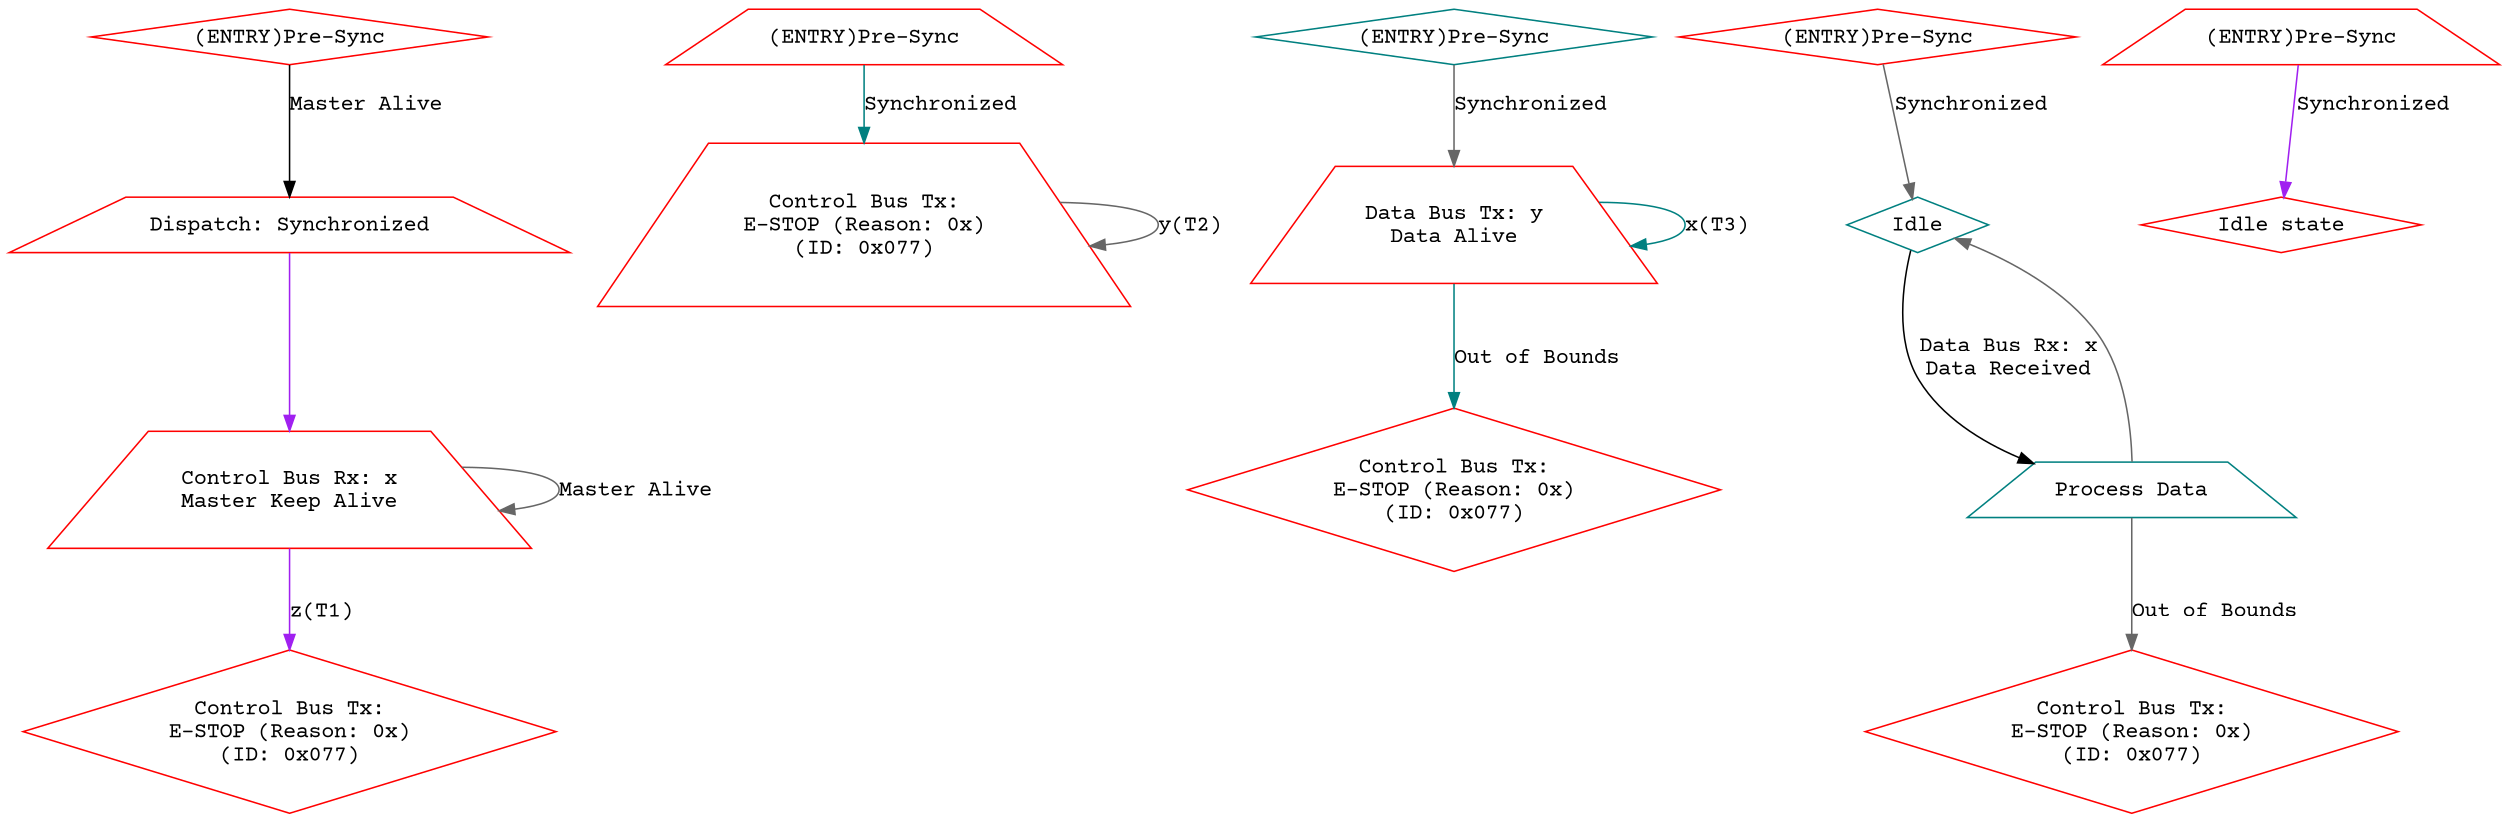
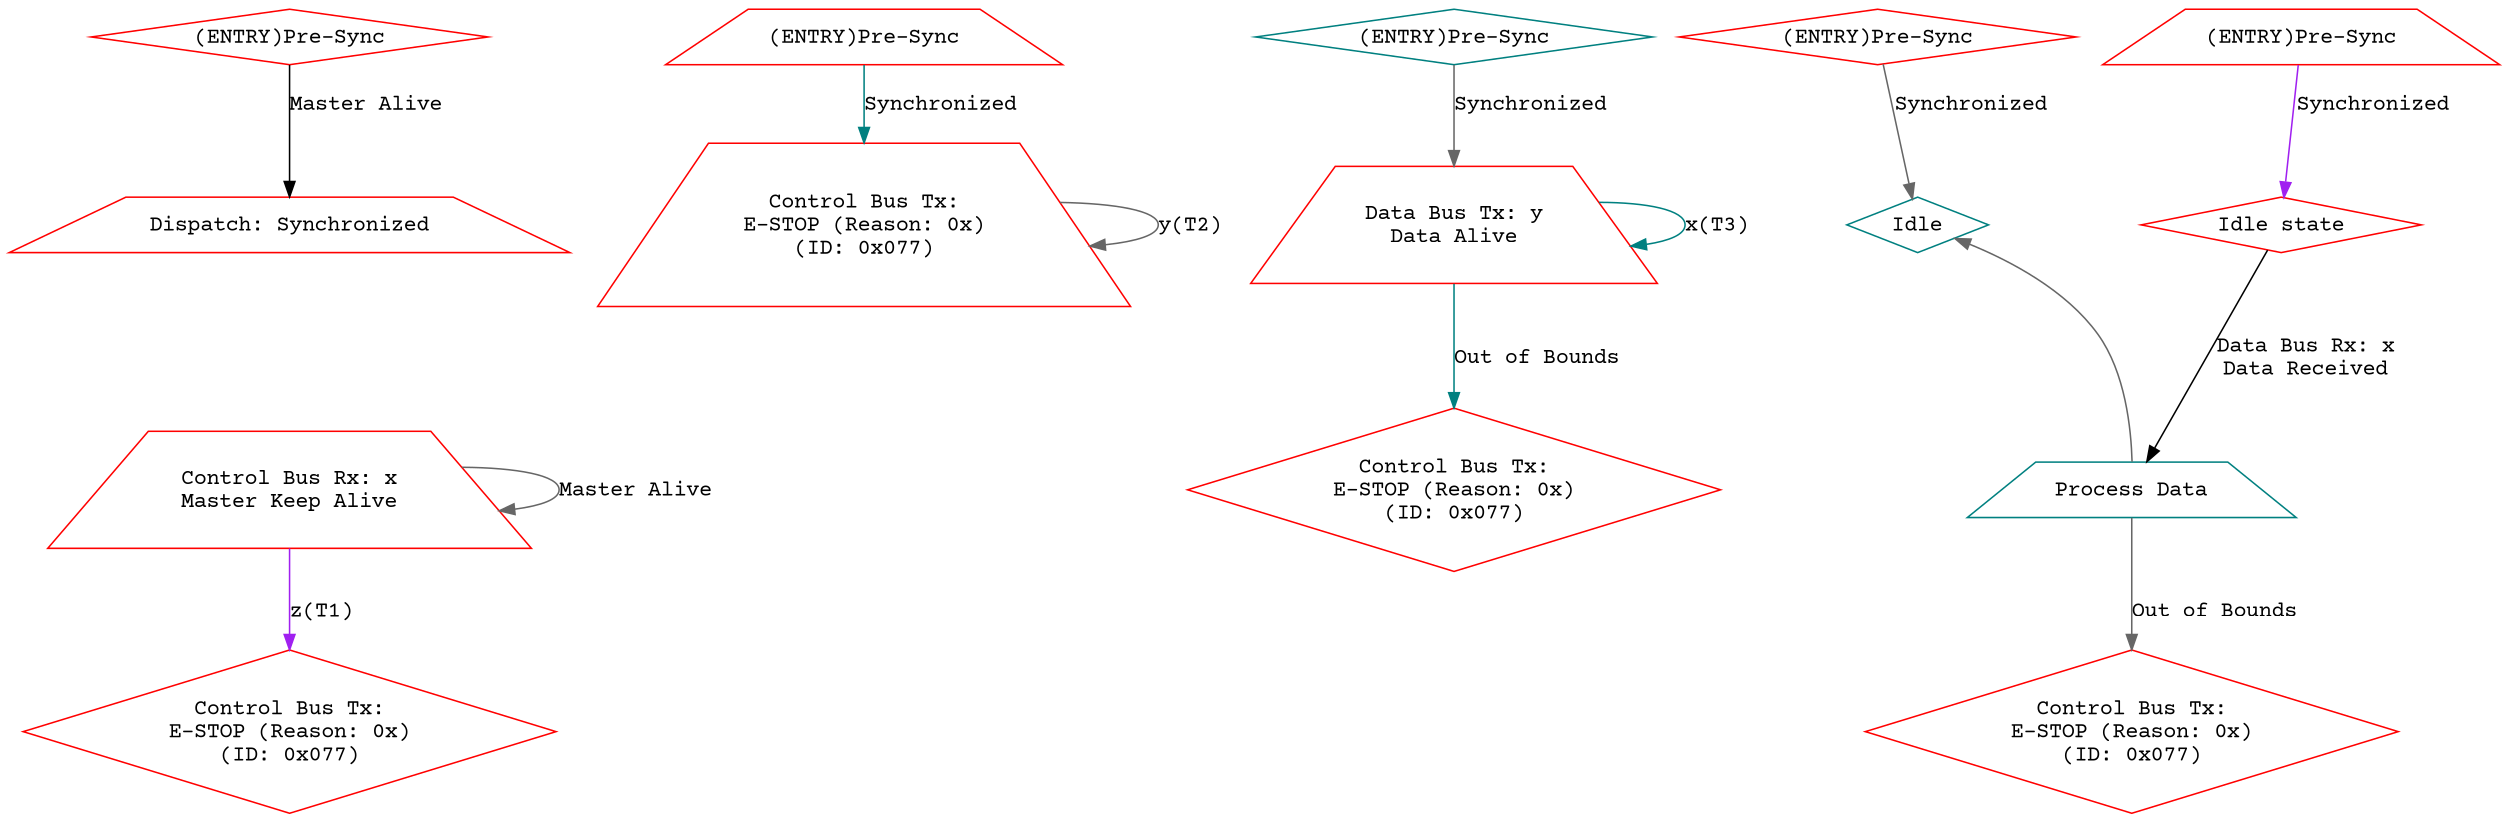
(290, 334) -> none
(1918, 378) -> (2211, 349)
